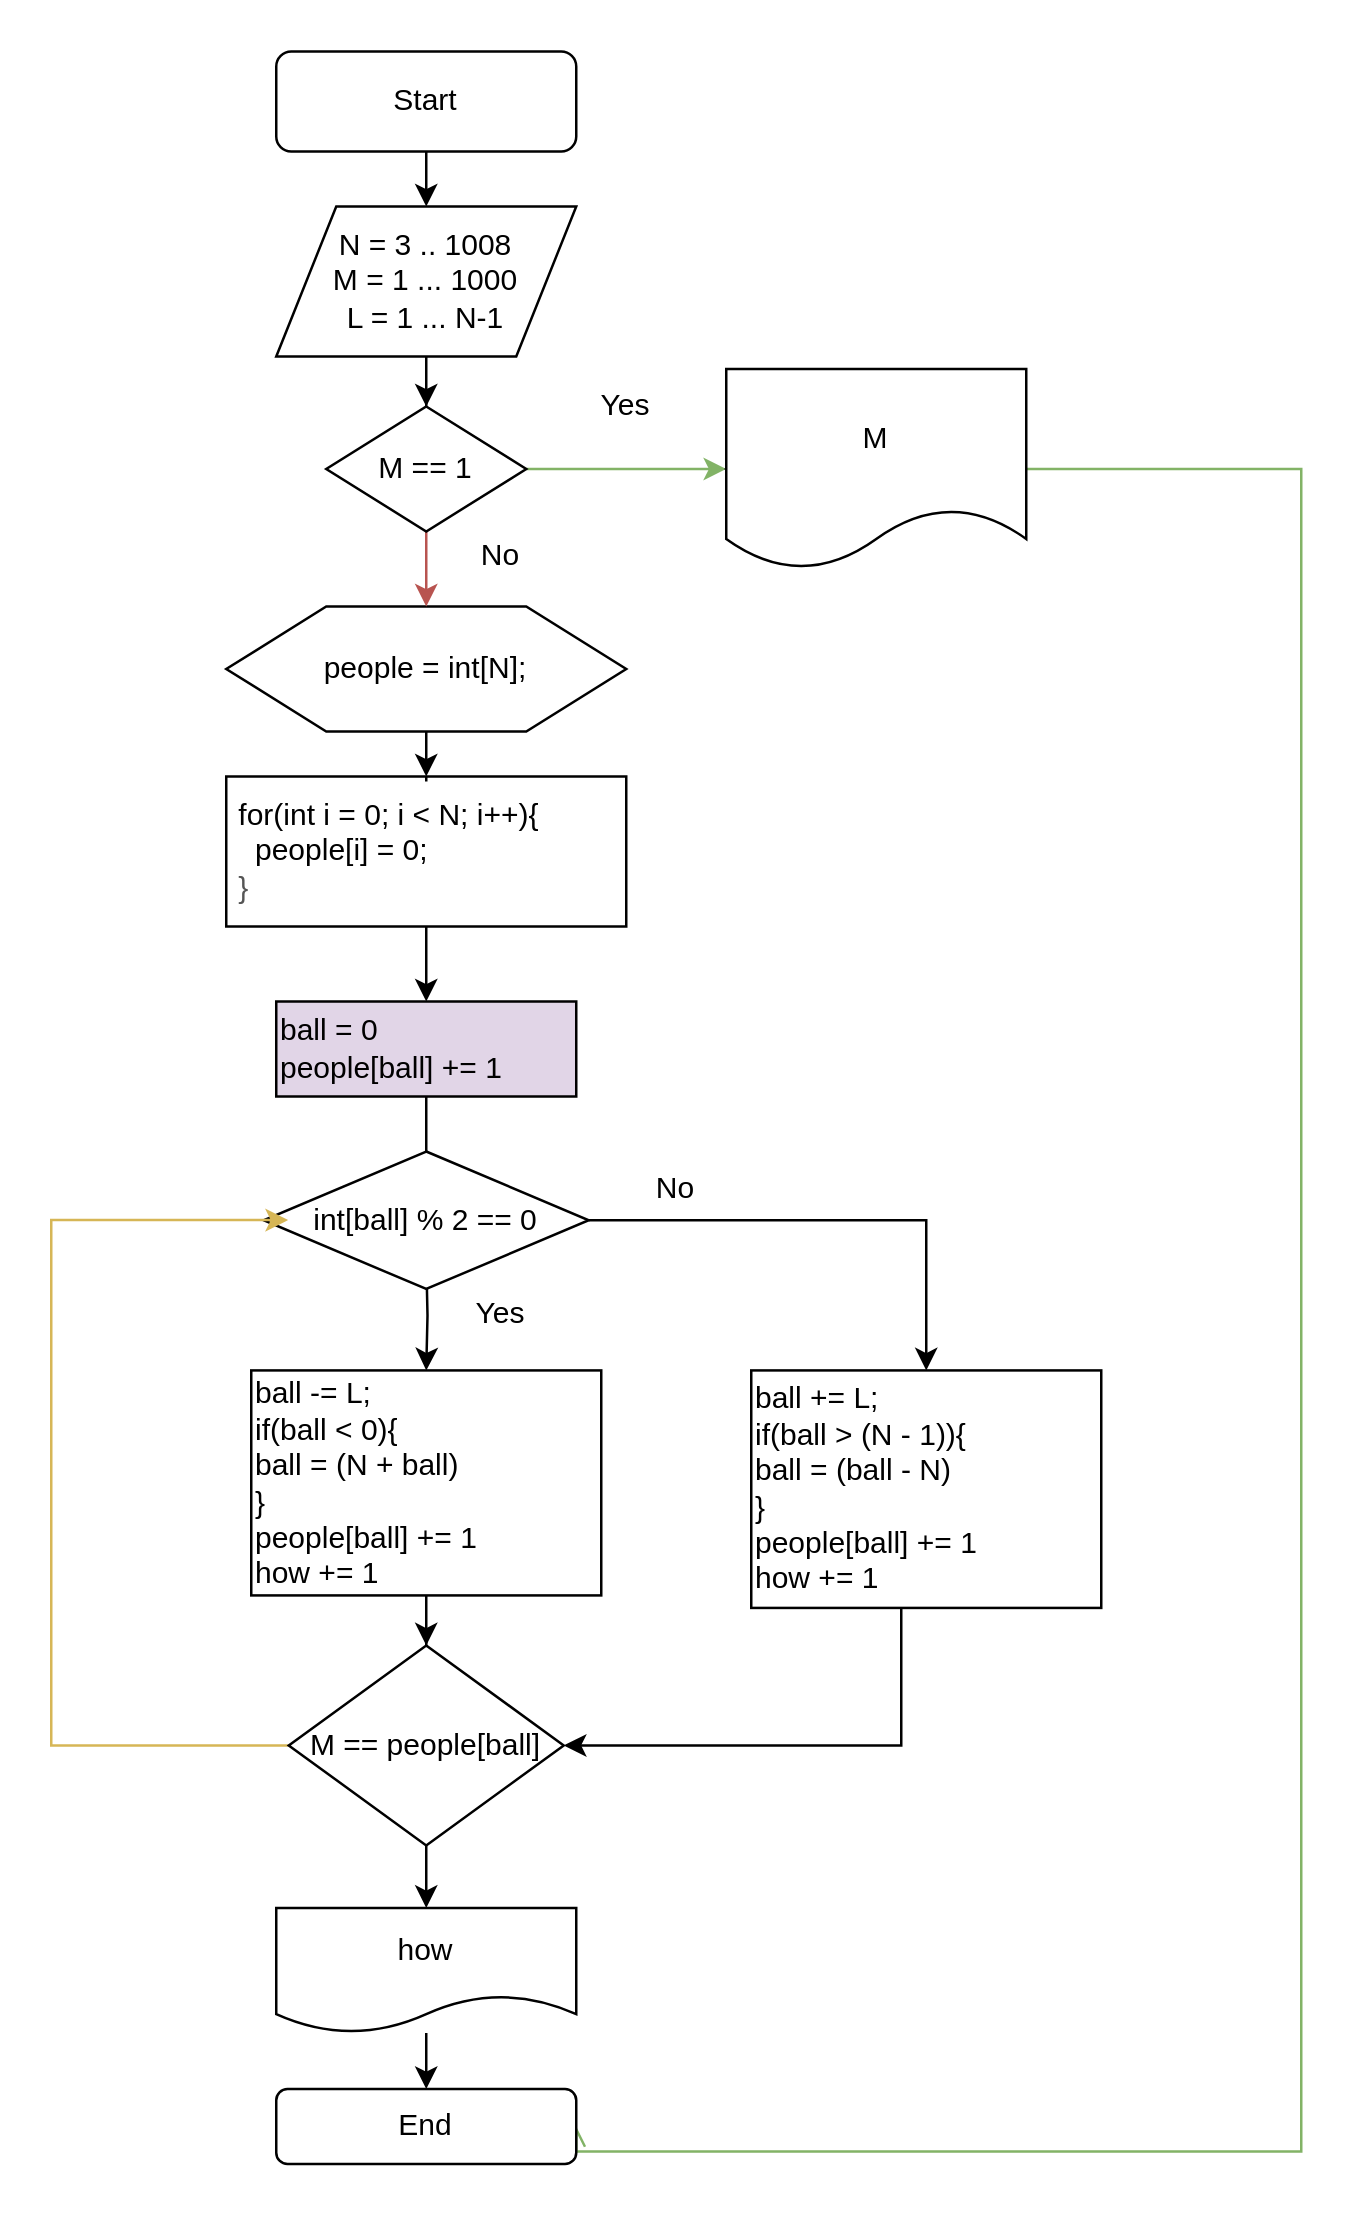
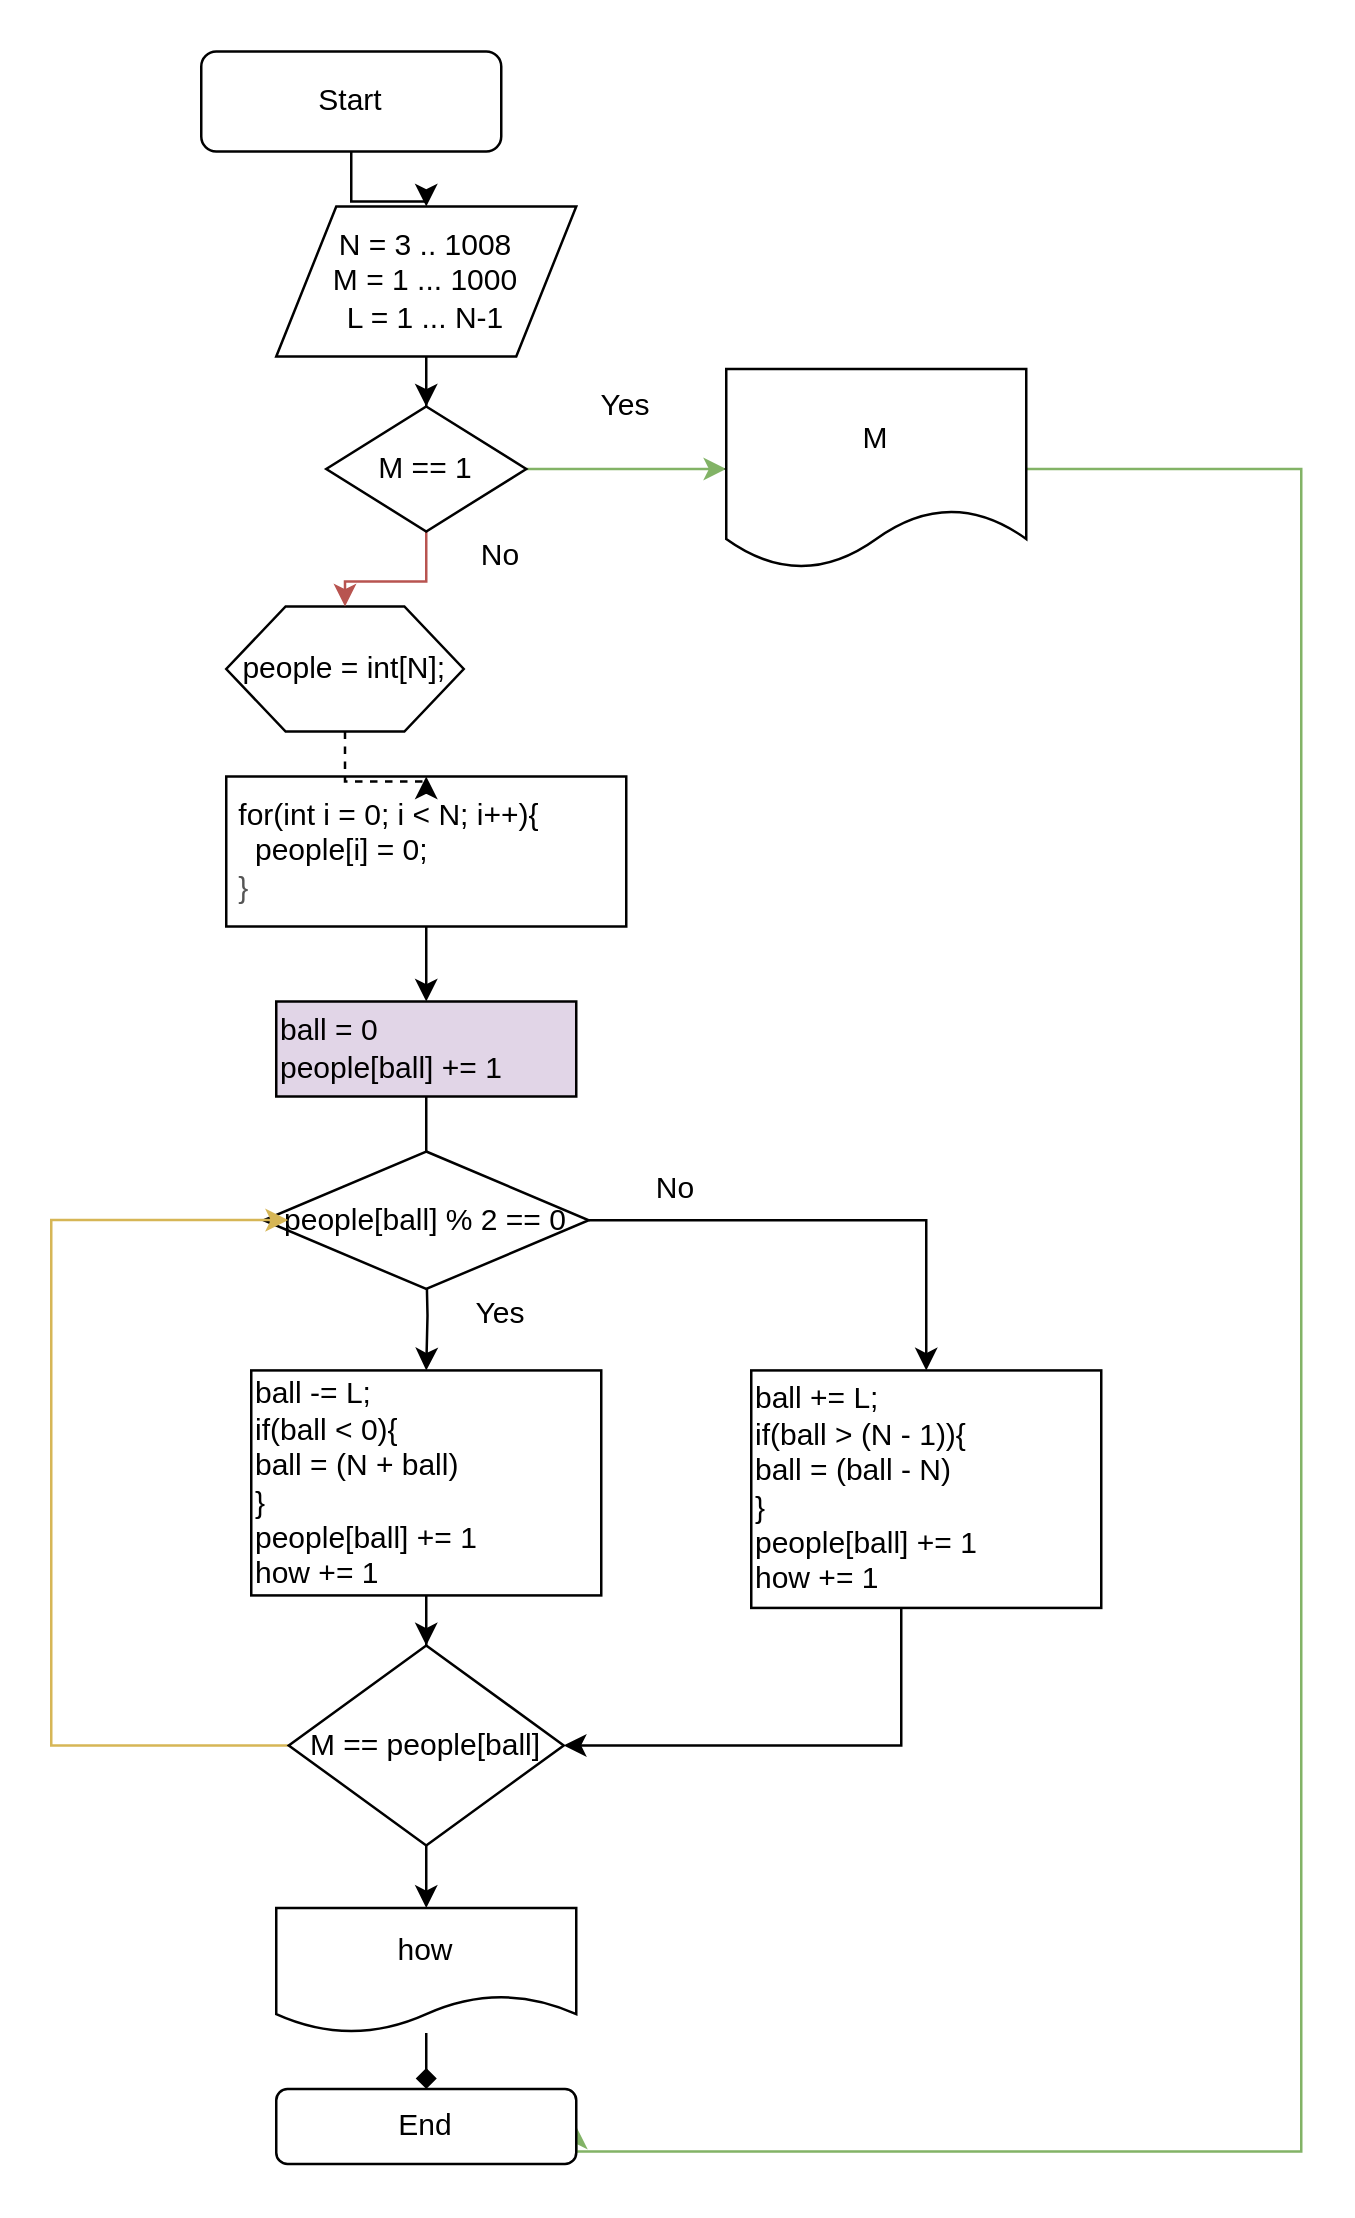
(426, 101) -> (351, 101)
(426, 669) -> (345, 669)
(426, 1221) -> (426, 1221)
(426, 2070) -> (426, 2068)
(576, 2141) -> (576, 2144)
